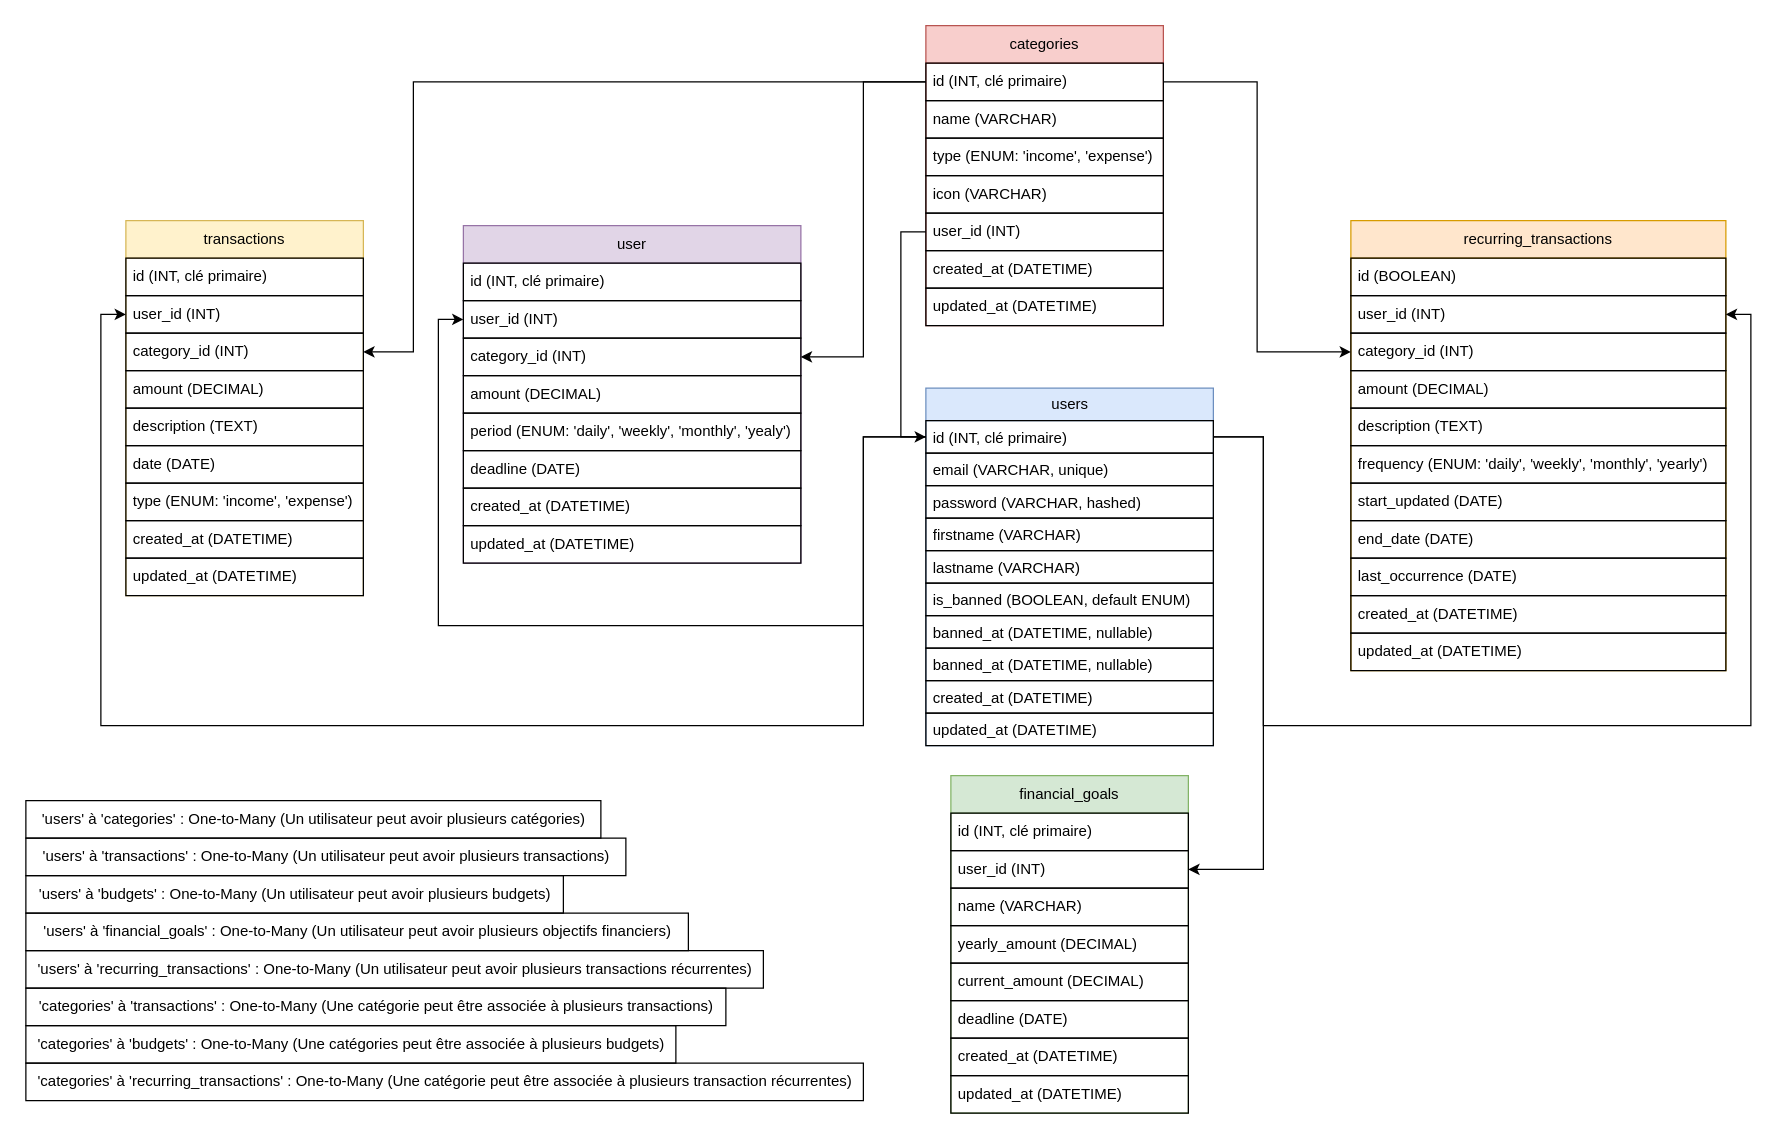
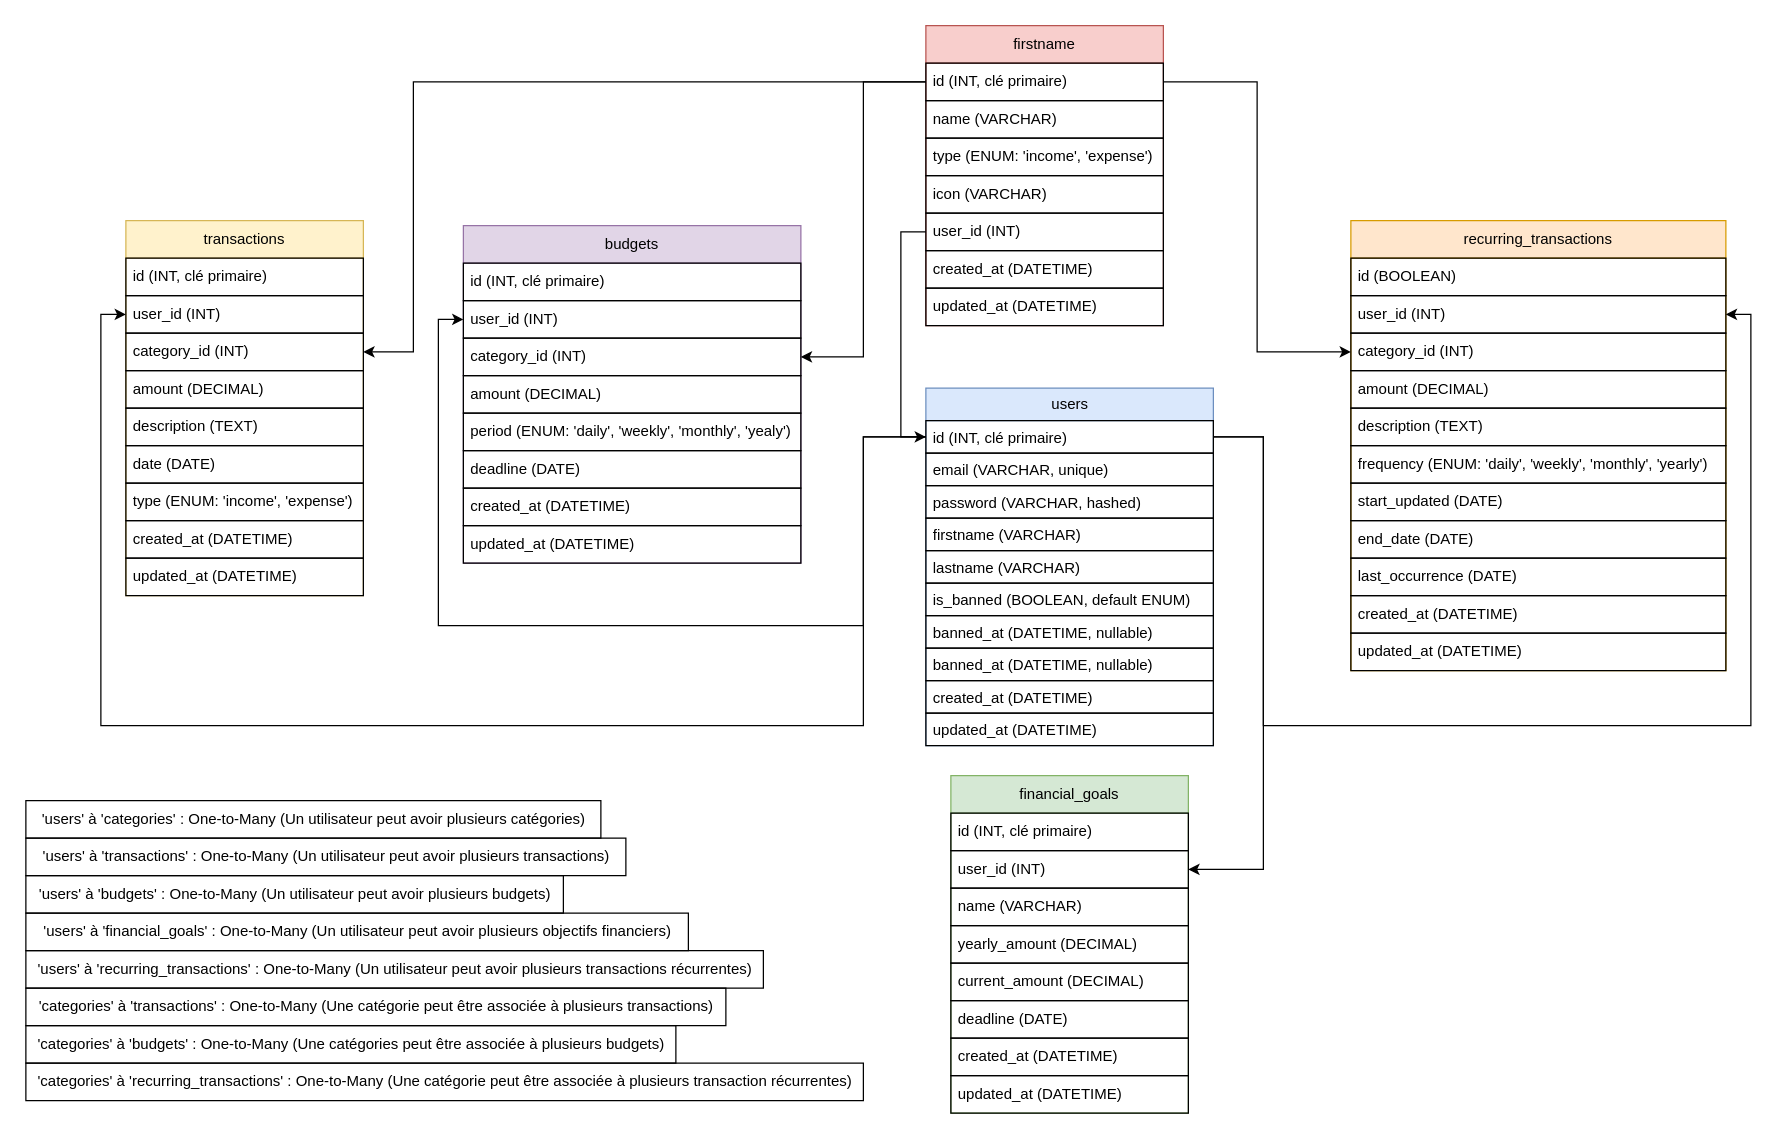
(1044, 44) -> (1044, 44)
(632, 244) -> (632, 244)
